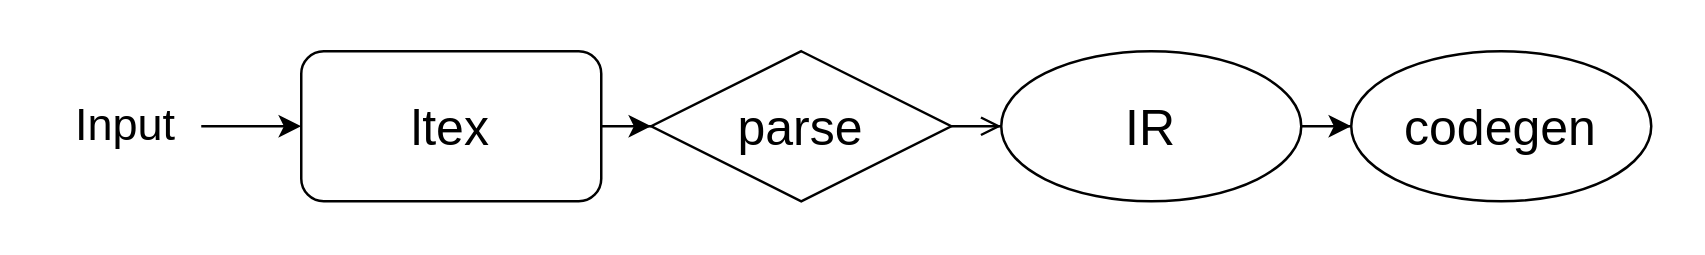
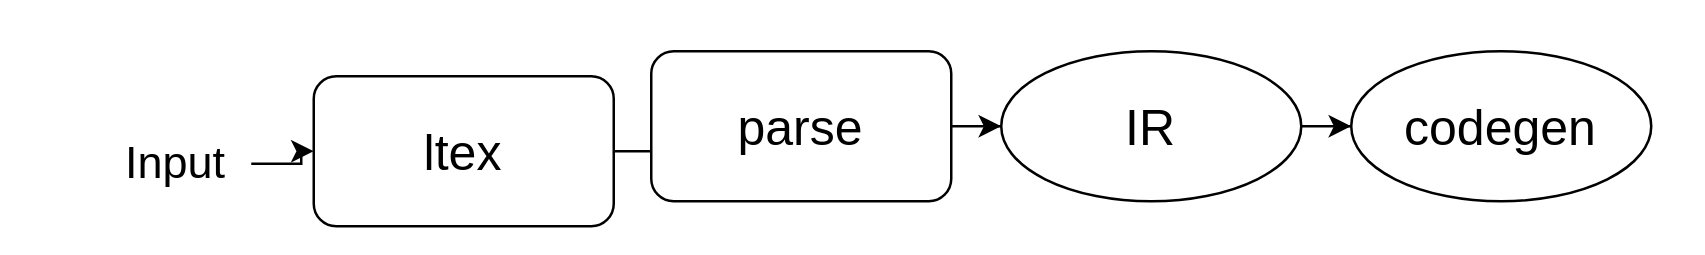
(126, 126) -> (176, 164)
(451, 126) -> (464, 151)
(801, 126) -> (801, 126)
(987, 126) -> (983, 126)
